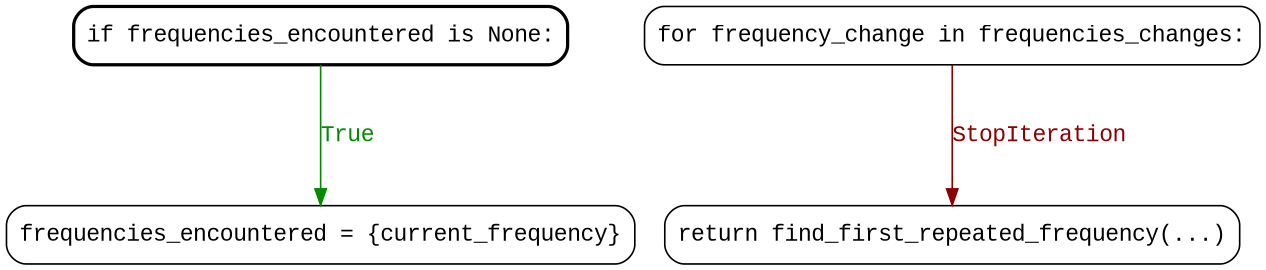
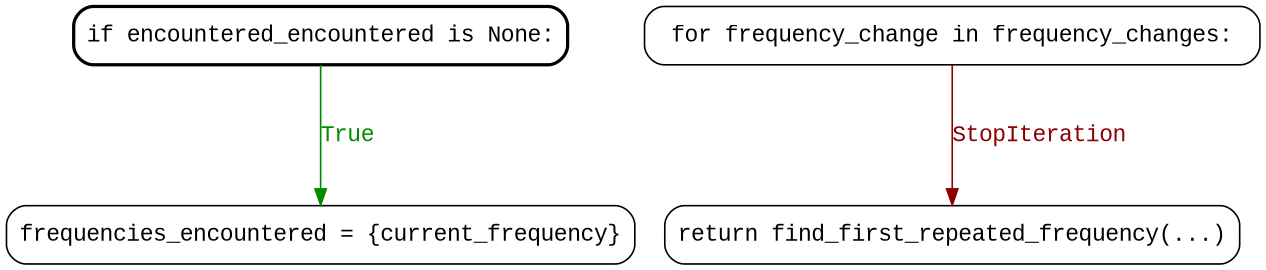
(321, 36) -> (321, 36)
(952, 36) -> (952, 36)
